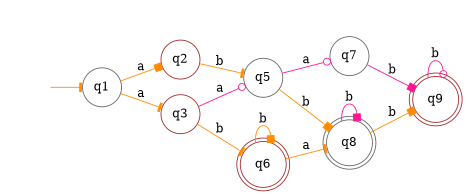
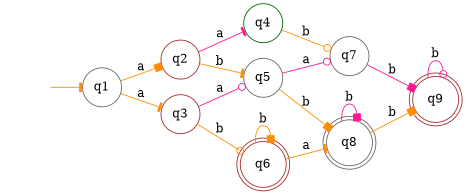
none -> (263, 23)
(218, 137) -> (218, 137)
